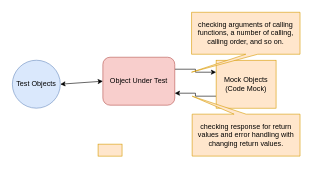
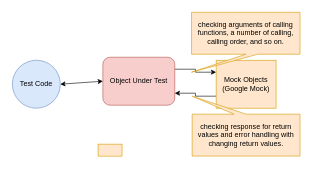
(36, 84) -> (36, 84)
(246, 84) -> (246, 84)
